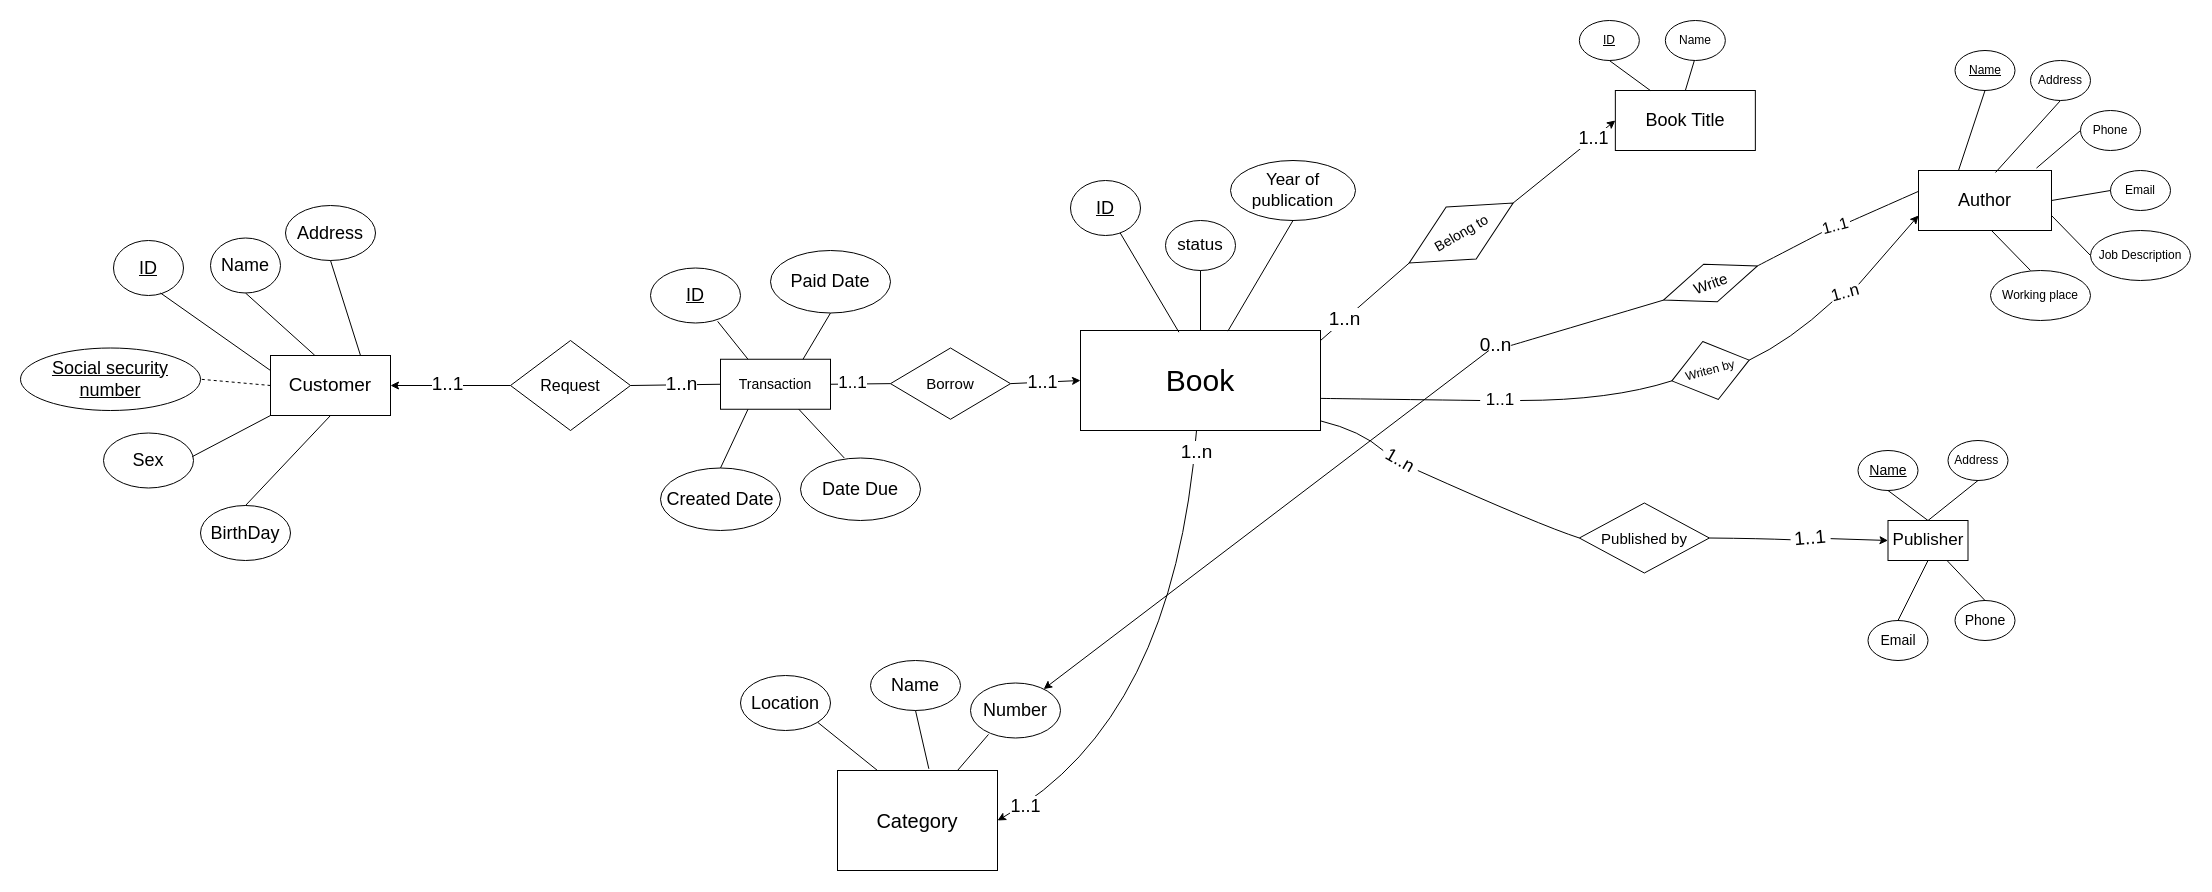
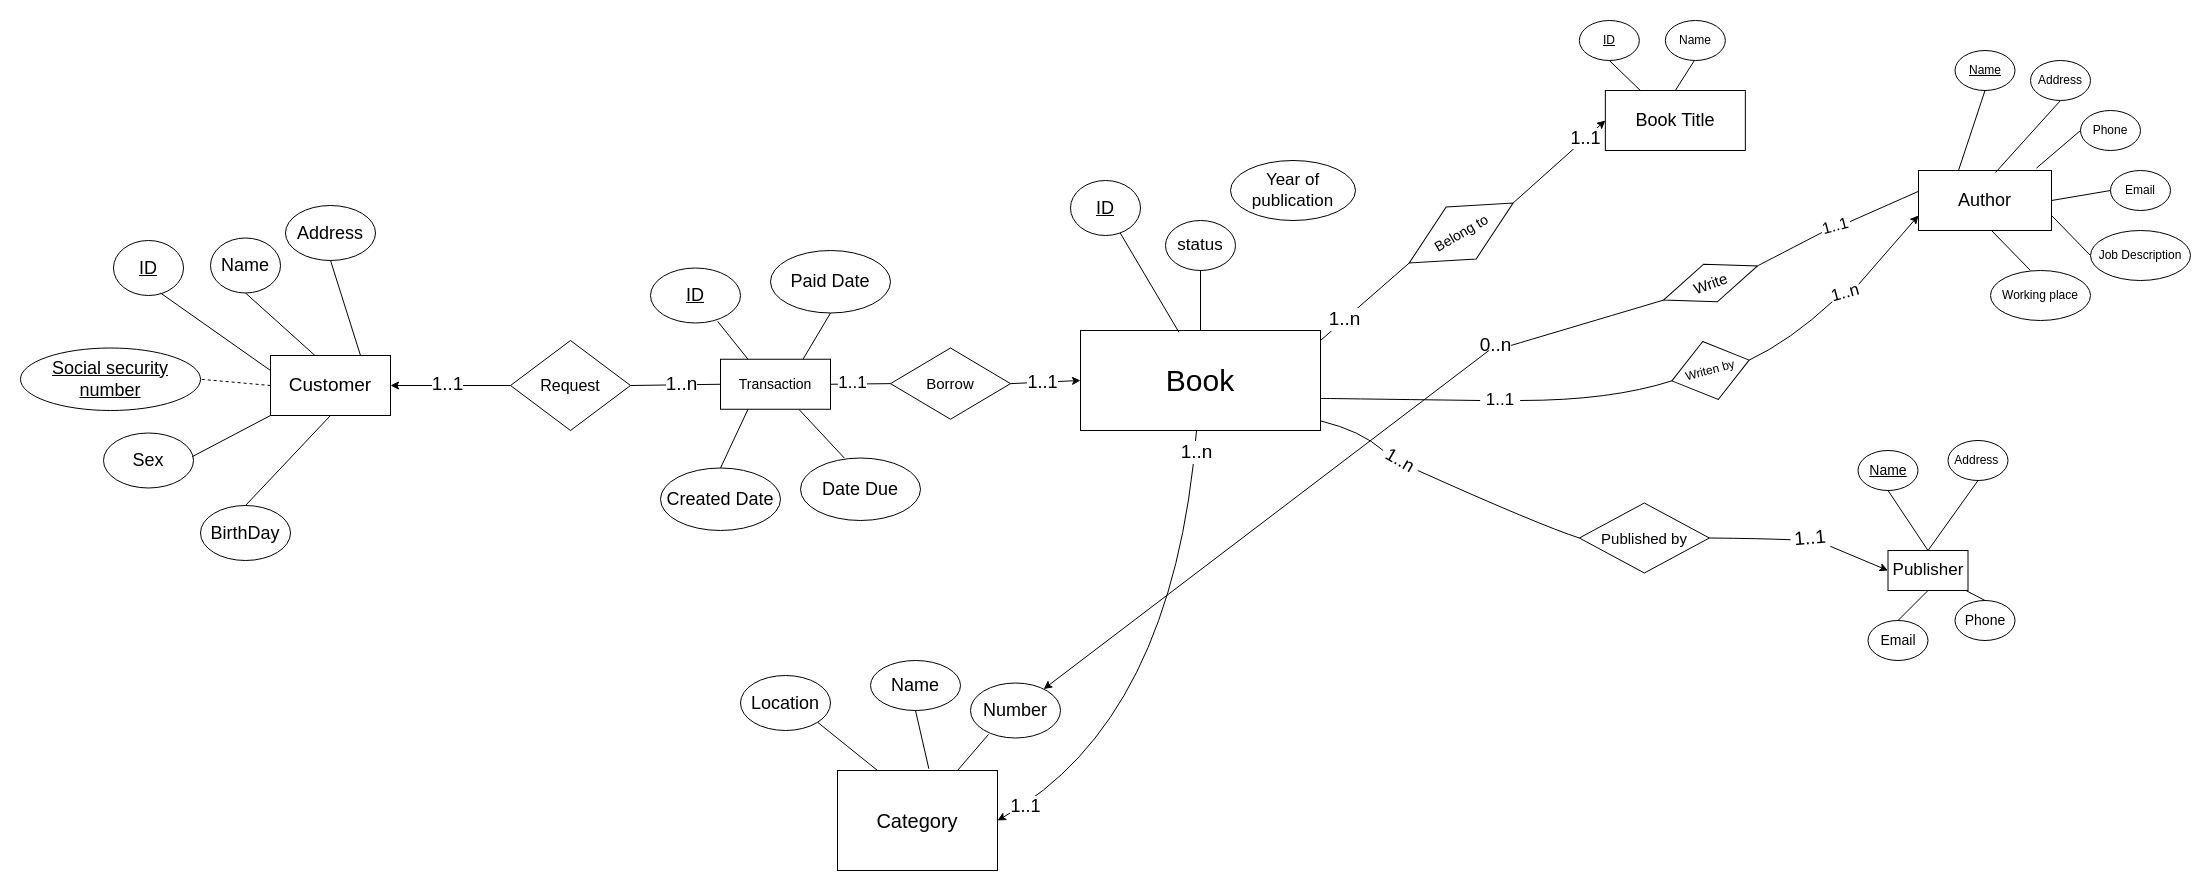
(1685, 121) -> (1675, 121)
(1260, 276) -> none
(1928, 541) -> (1928, 571)
